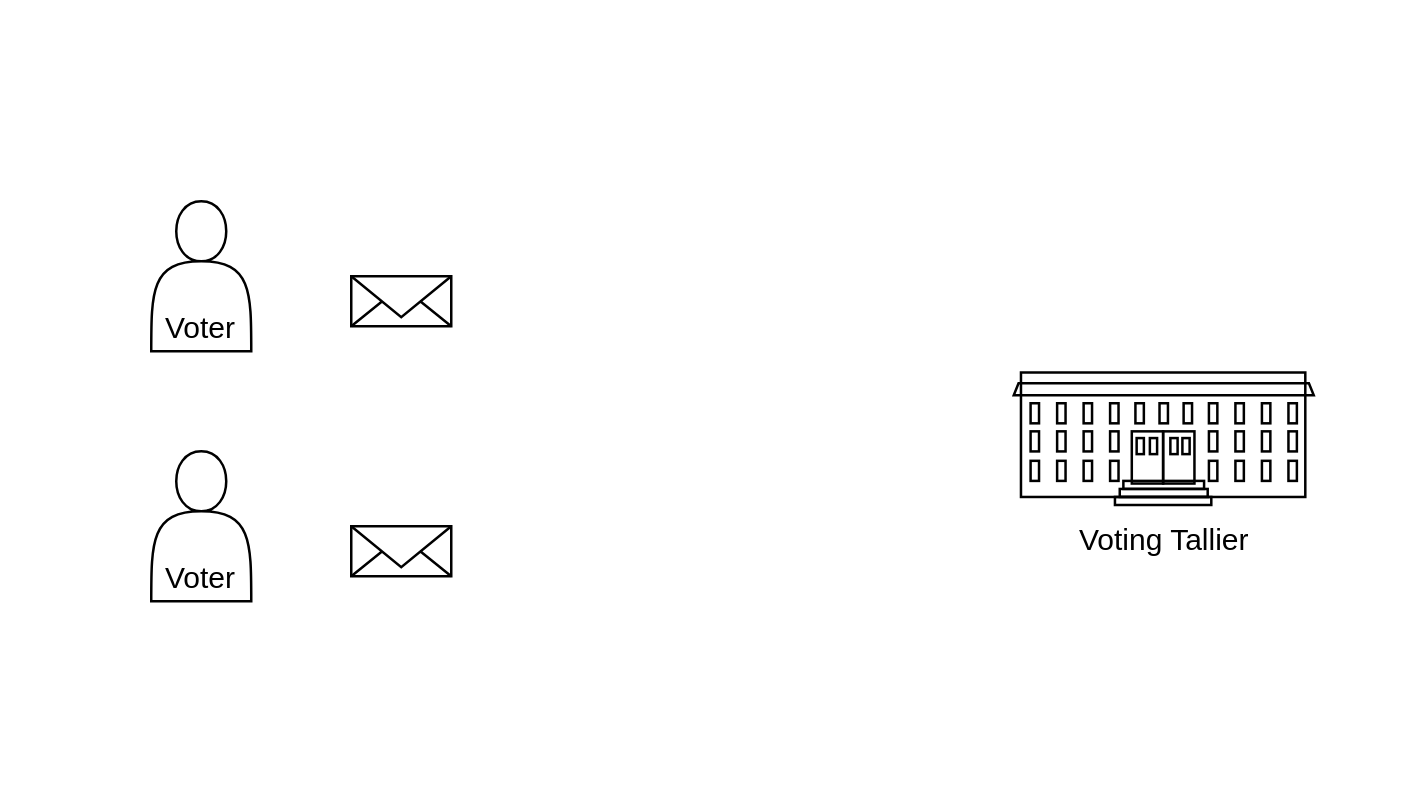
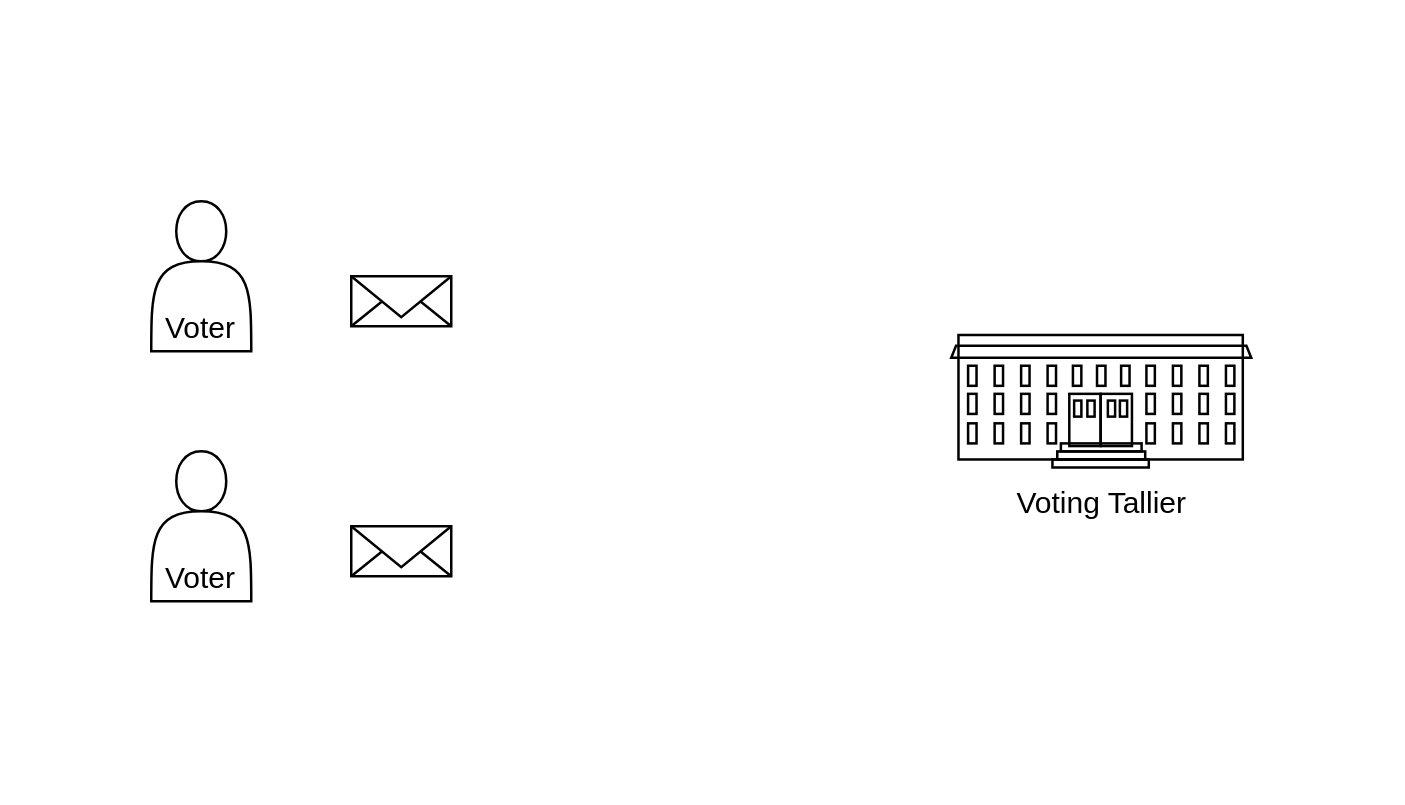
(1164, 439) -> (1101, 401)
